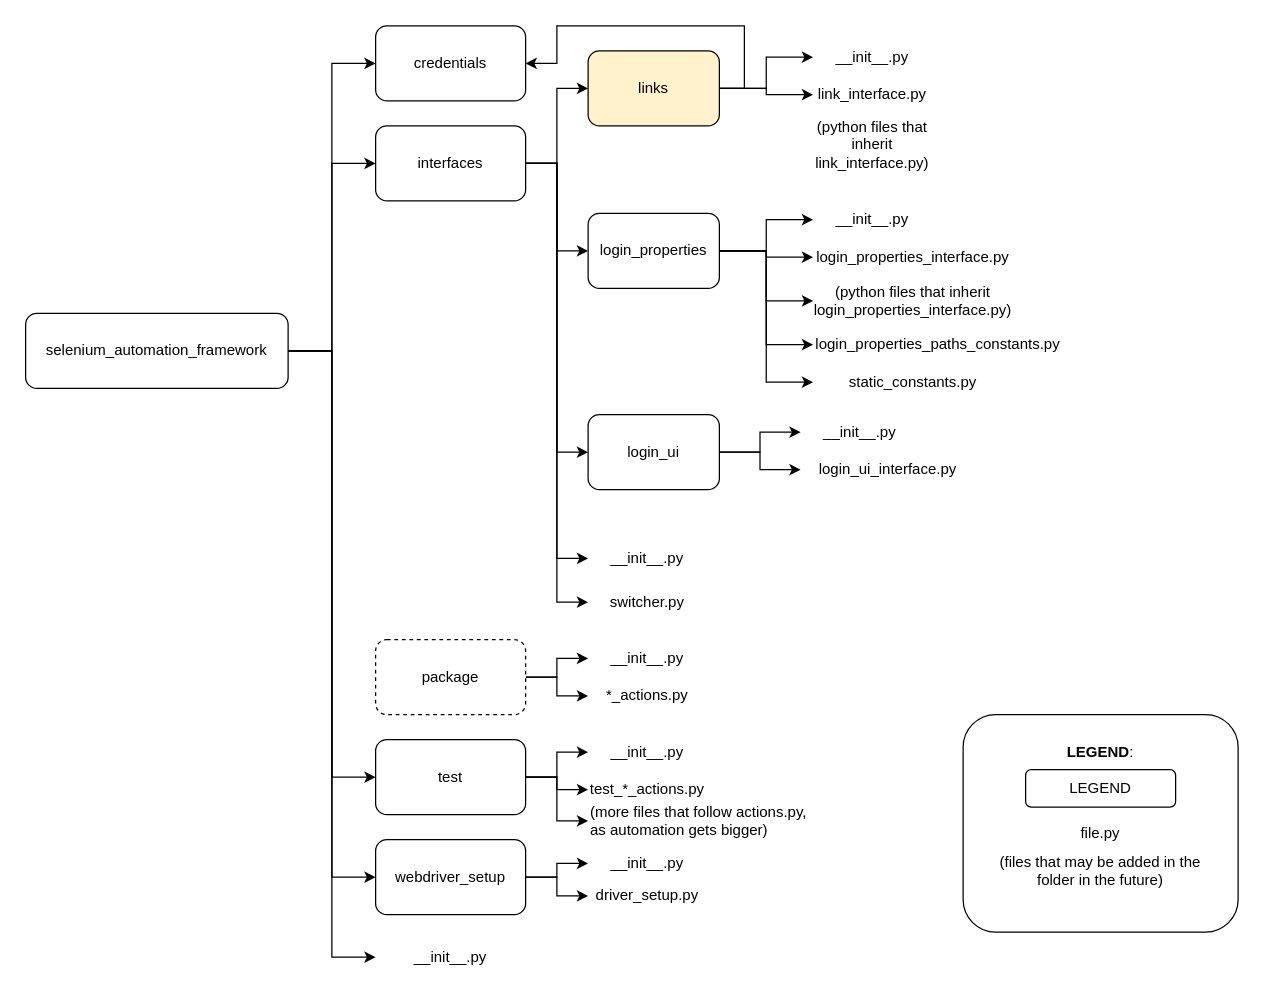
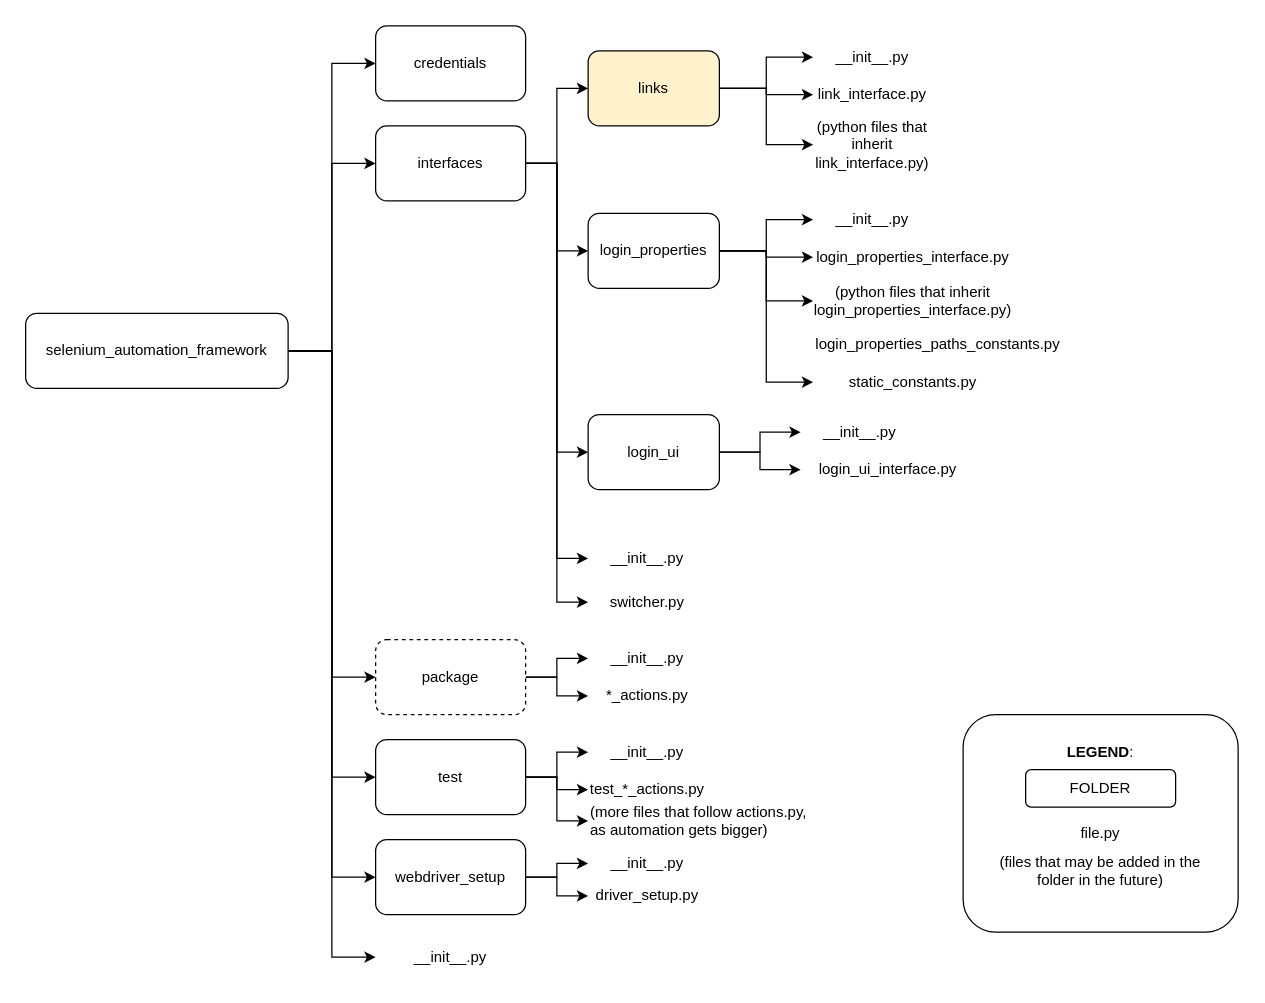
(651, 26) -> (766, 139)
(787, 344) -> none
none -> (350, 677)
(1101, 788) -> (1101, 788)
